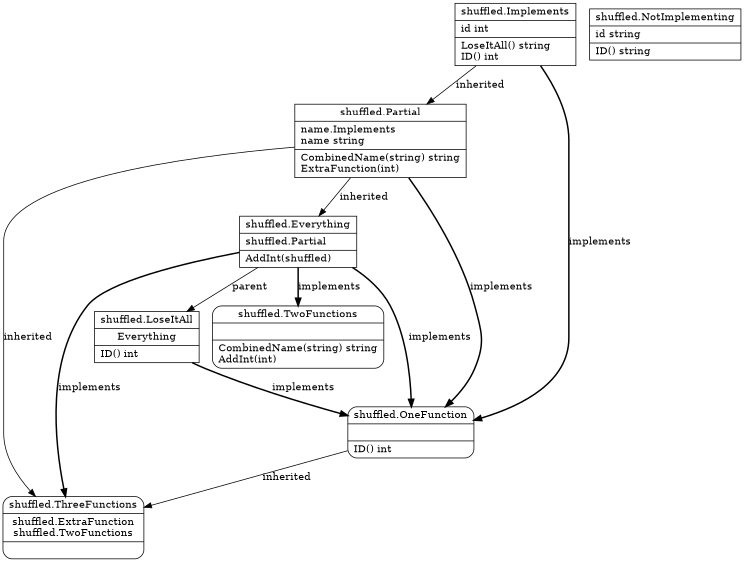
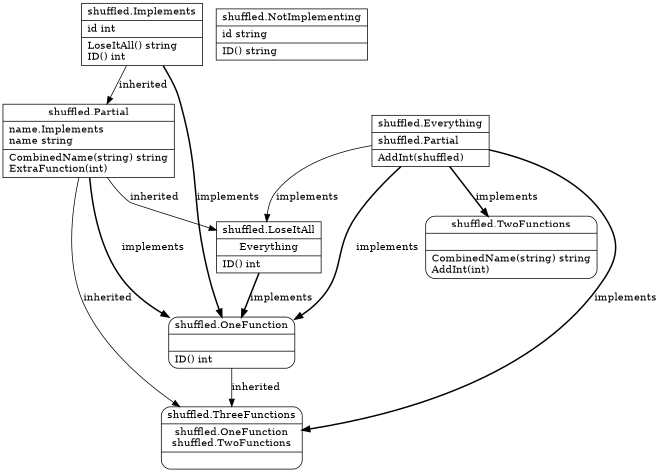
(337, 194) -> (154, 210)
(250, 287) -> (308, 197)
(73, 522) -> (232, 432)
